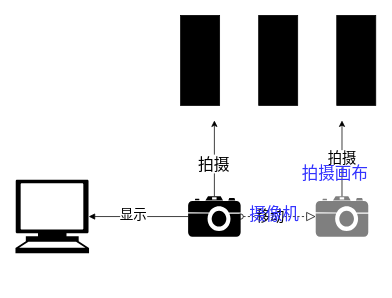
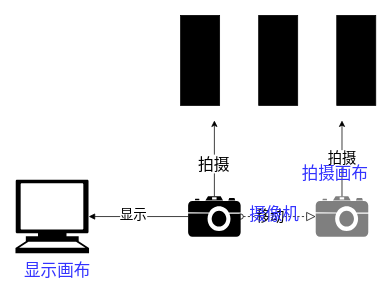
none -> (60, 270)
